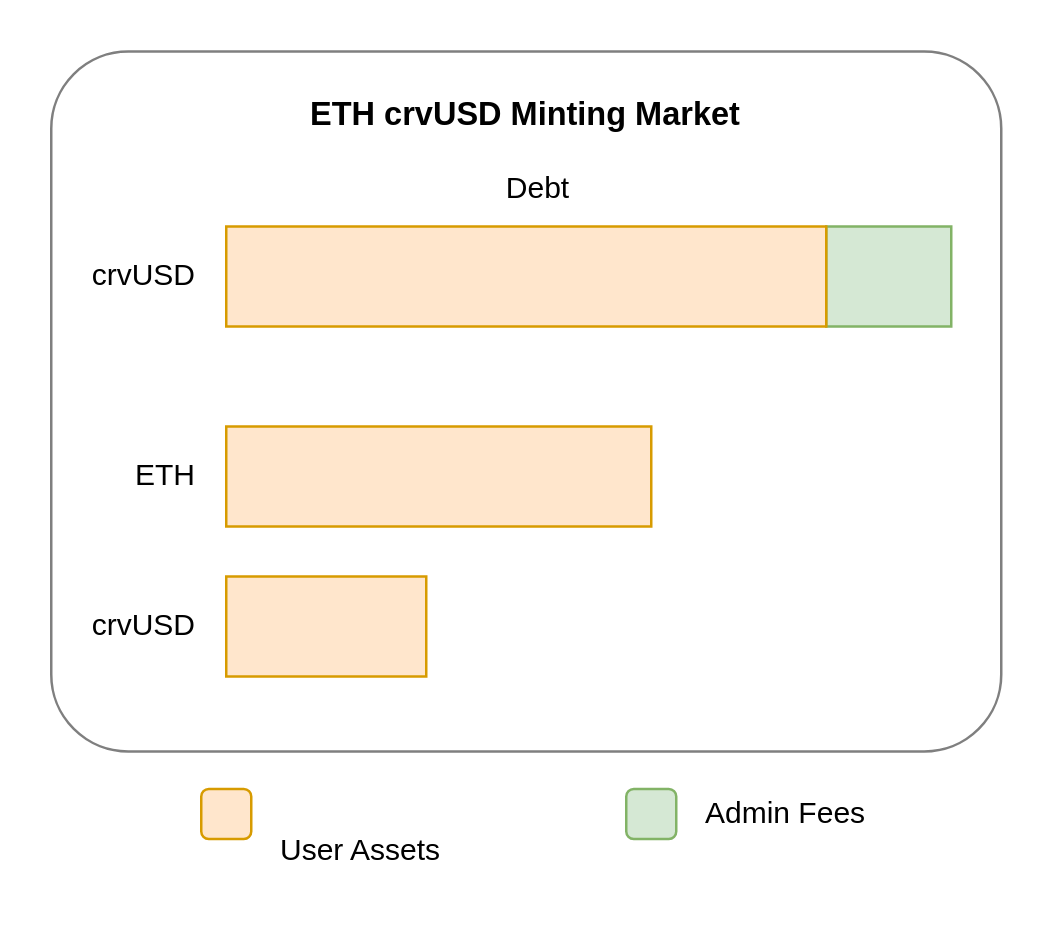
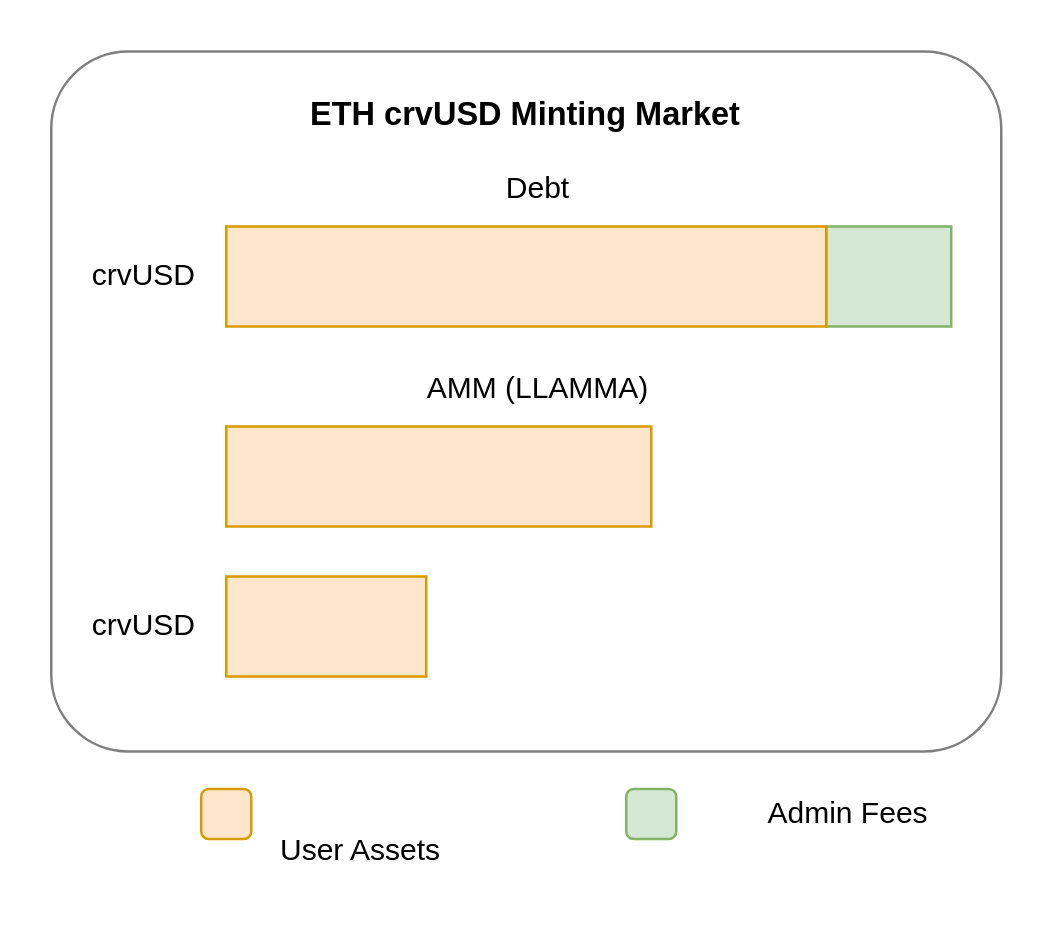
none -> (539, 389)
(139, 476) -> none
(826, 814) -> (889, 814)
